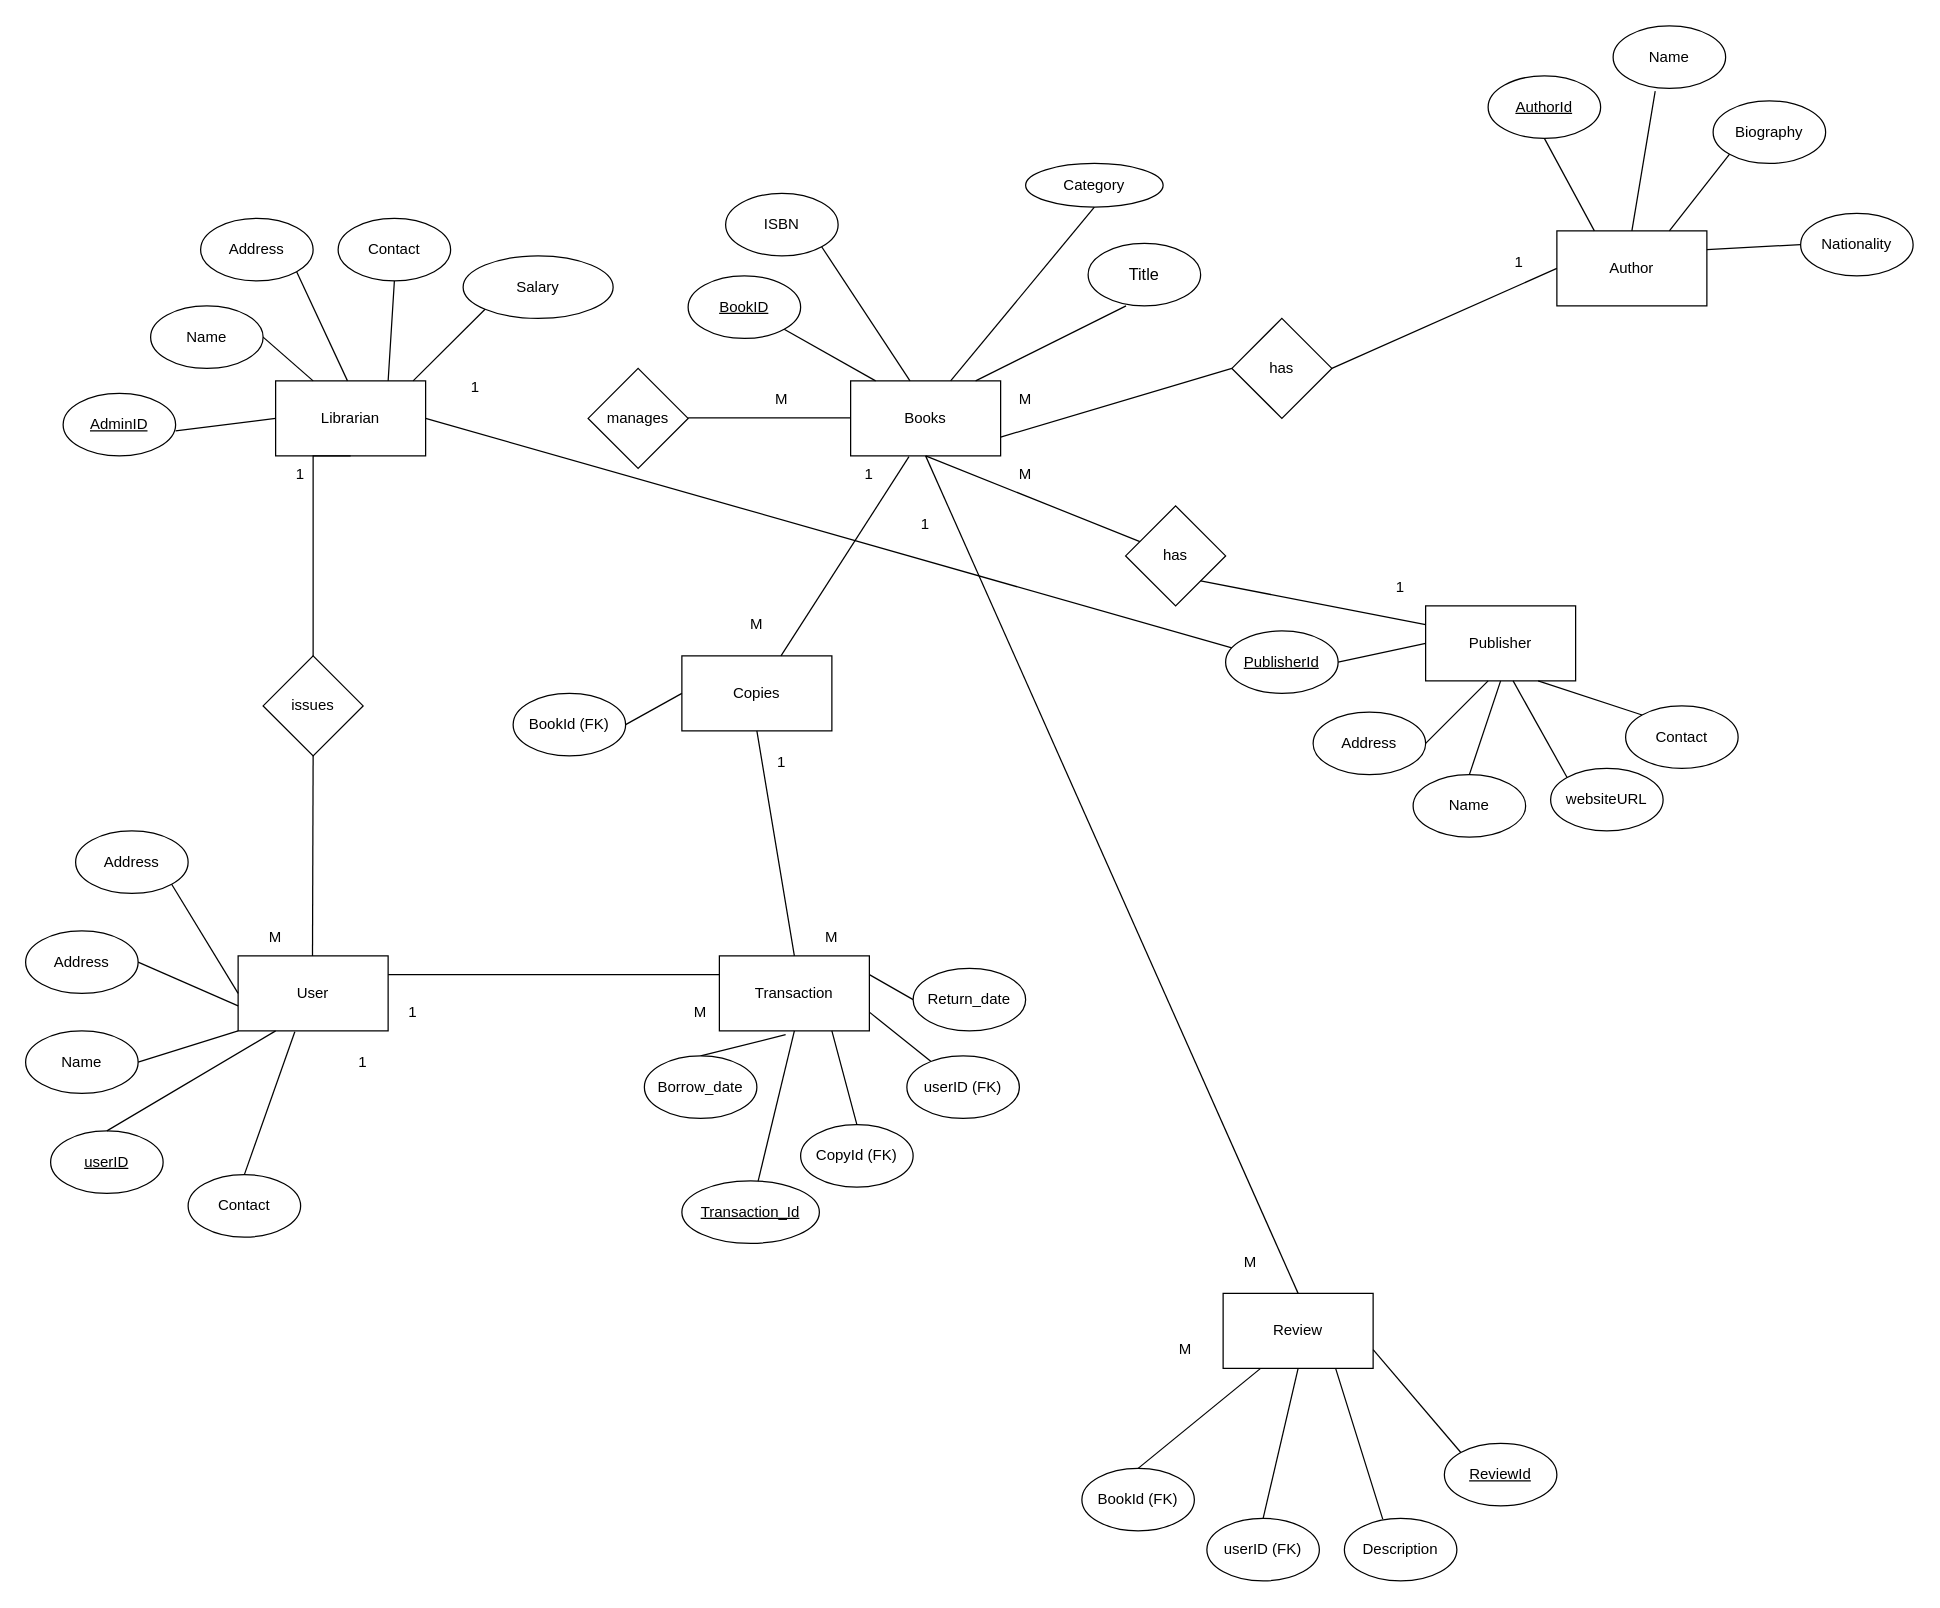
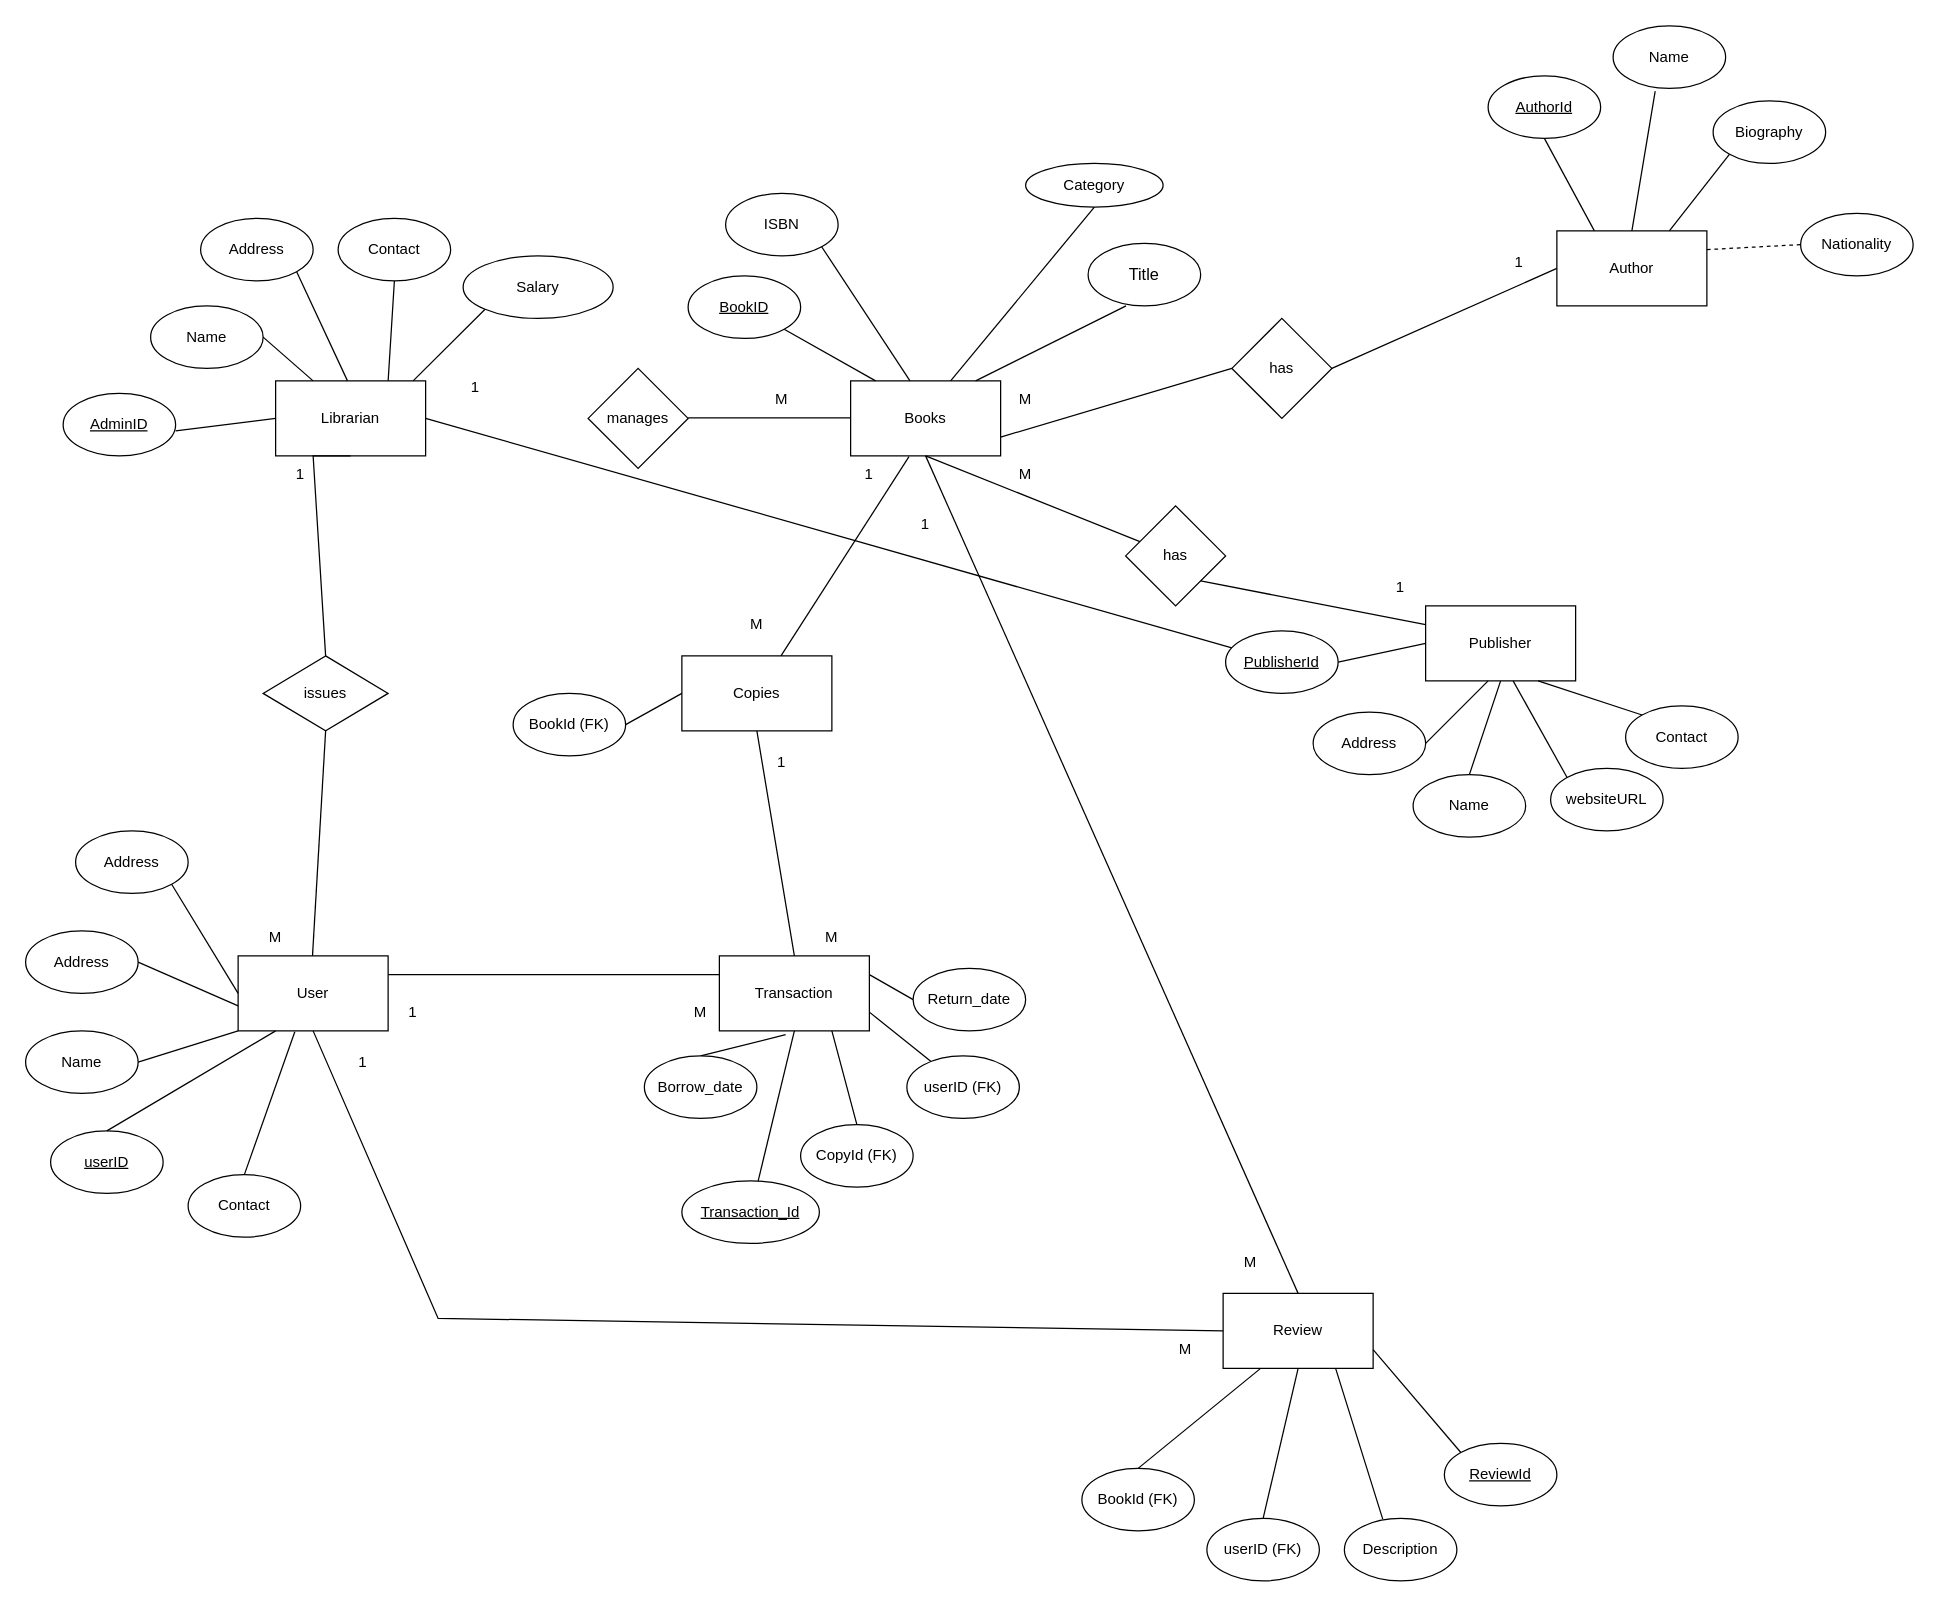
(1753, 247) -> (1753, 247)
(313, 706) -> (326, 693)
none -> (674, 1322)
